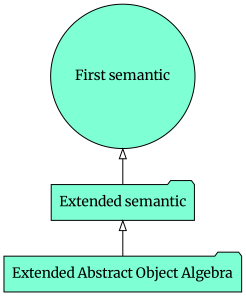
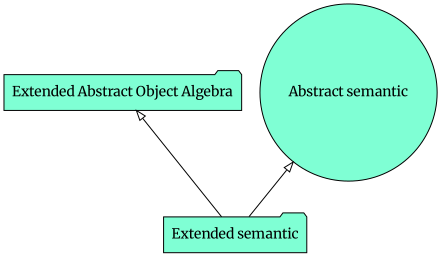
(123, 76) -> (349, 93)
(123, 243) -> (182, 168)
